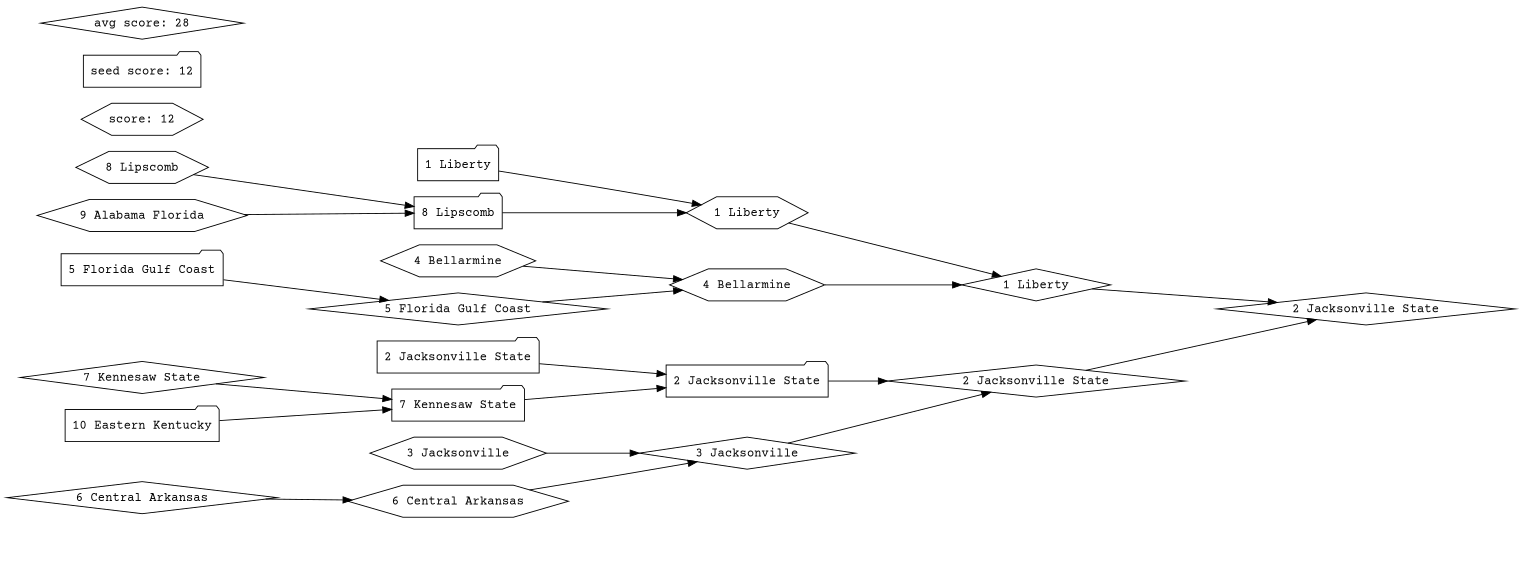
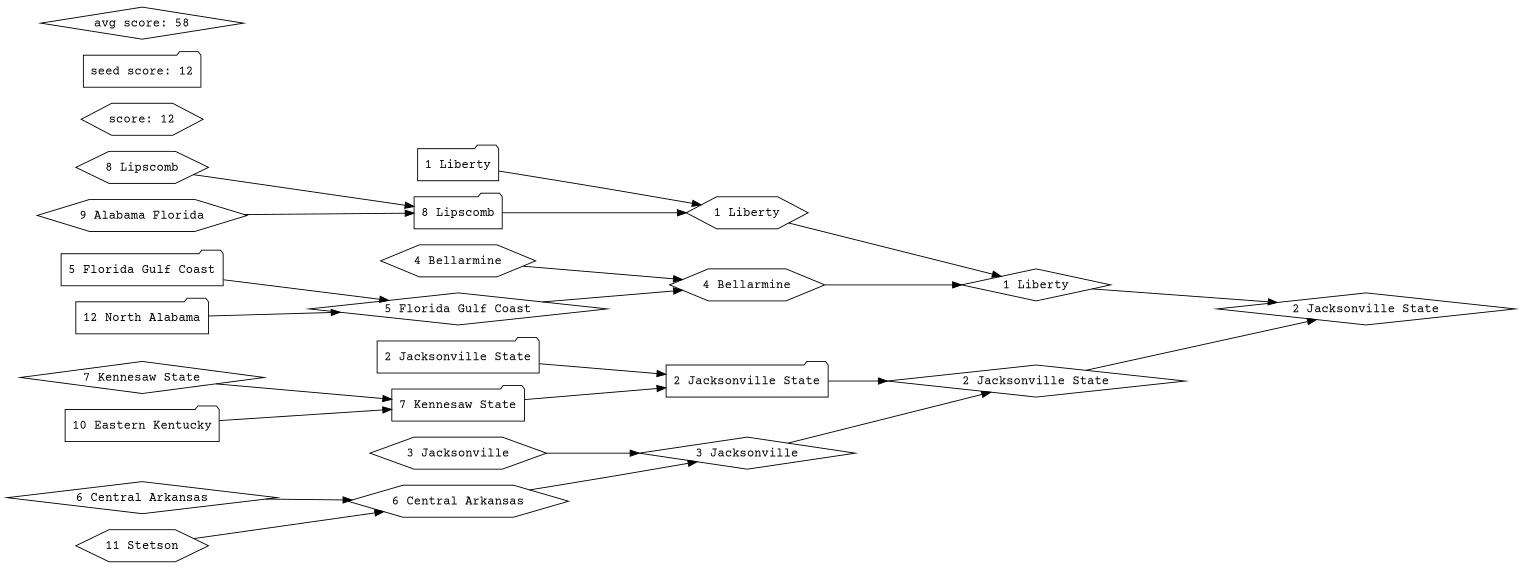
(142, 23) -> (142, 23)
none -> (142, 318)
none -> (142, 546)
